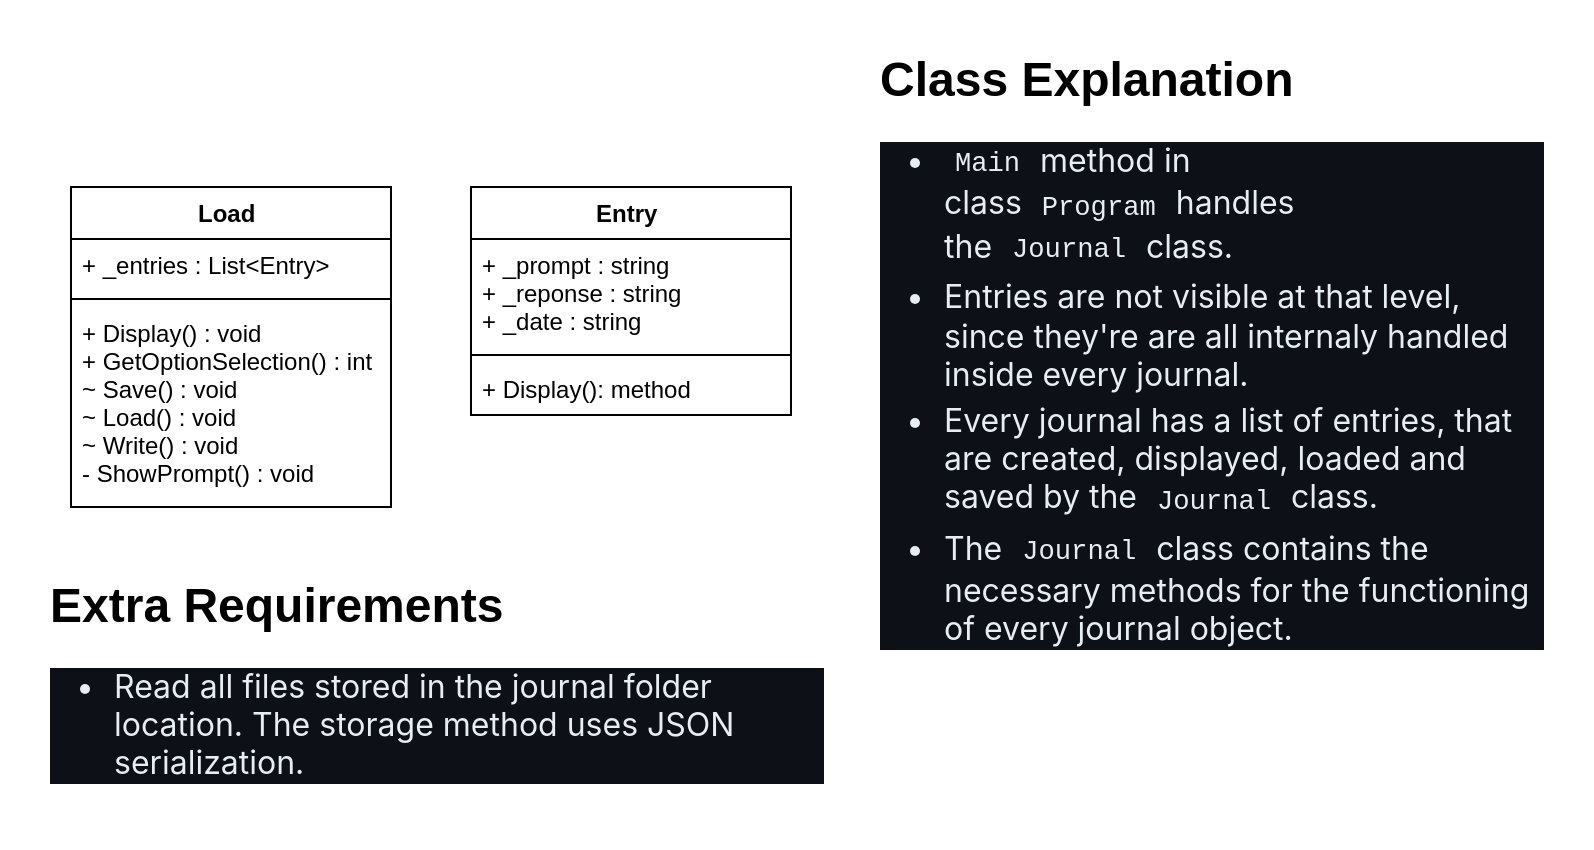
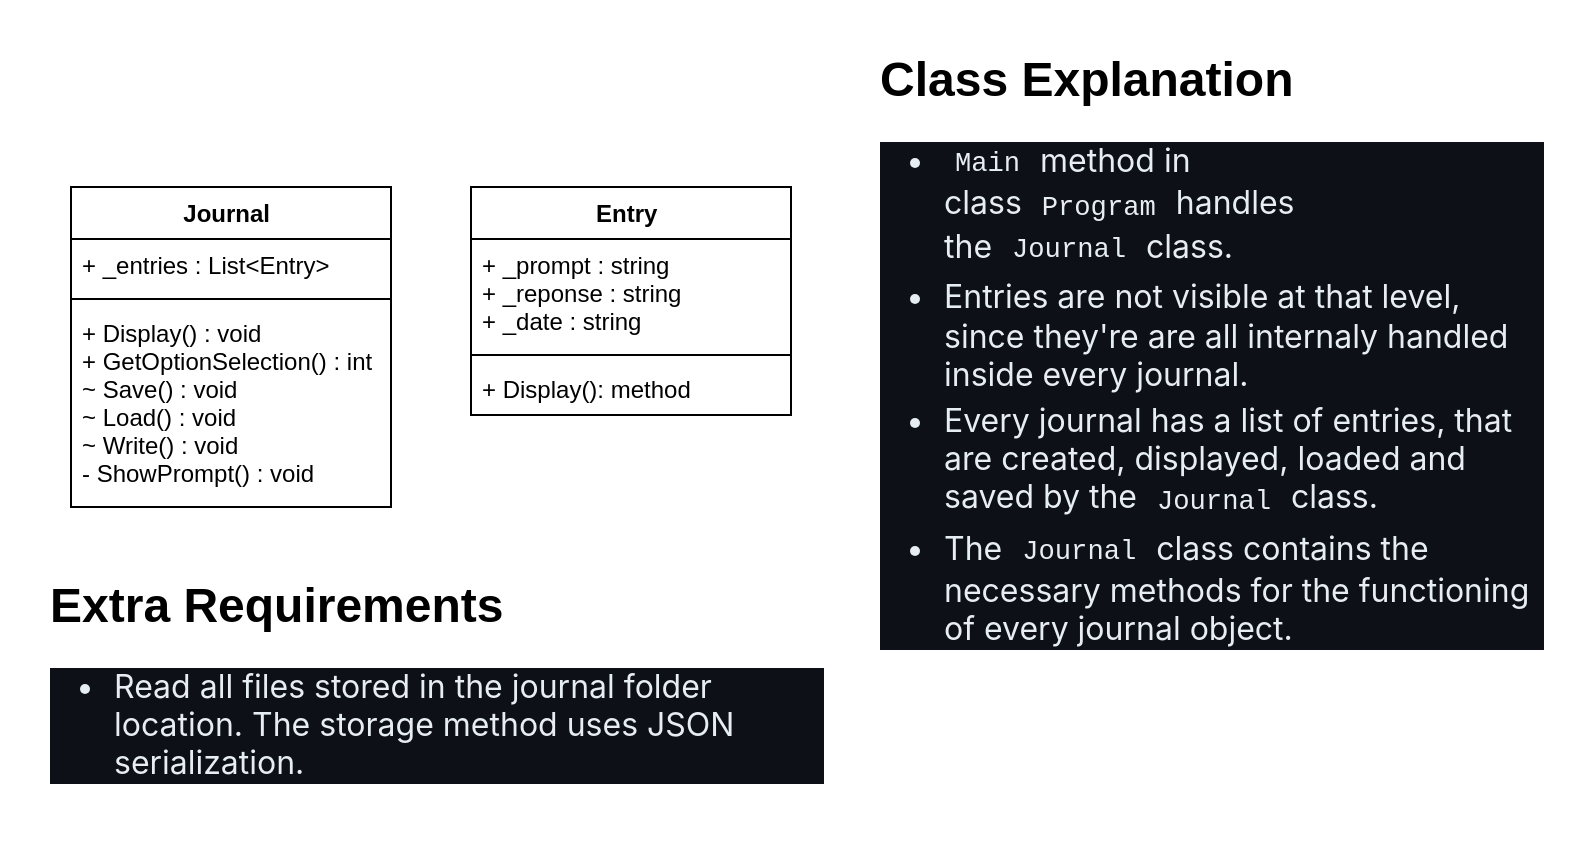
(230, 214) -> (230, 214)
